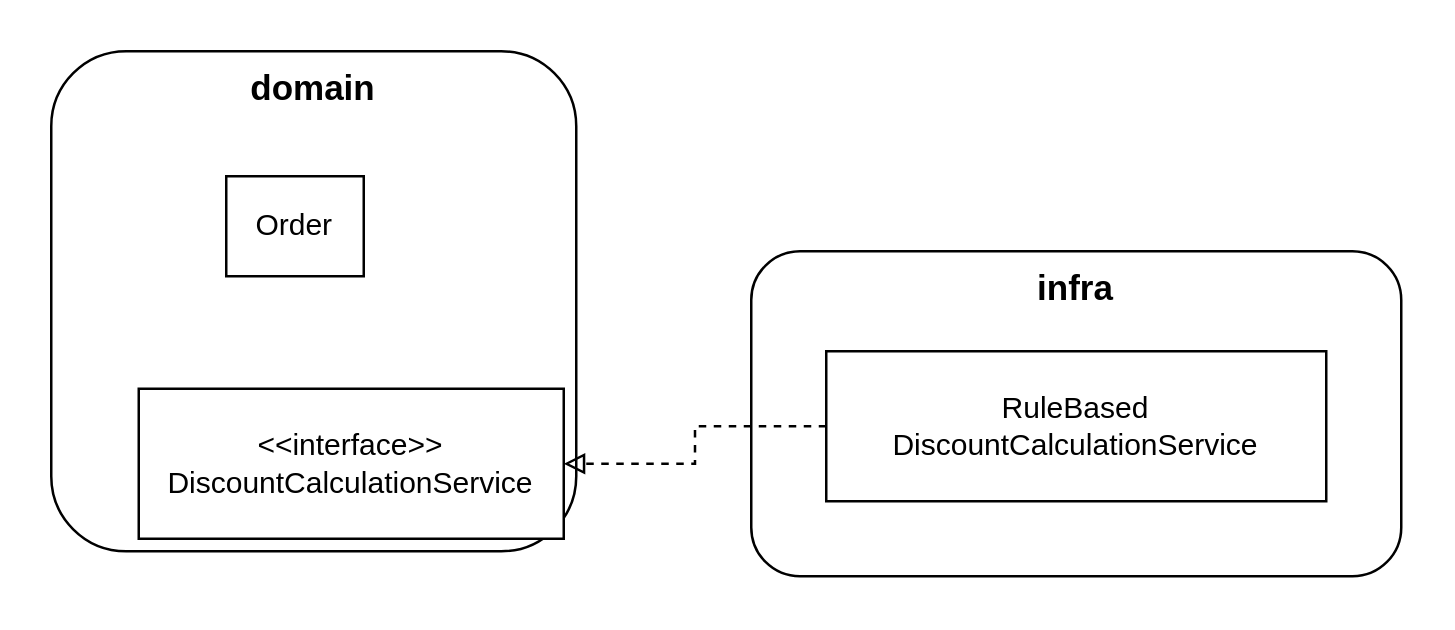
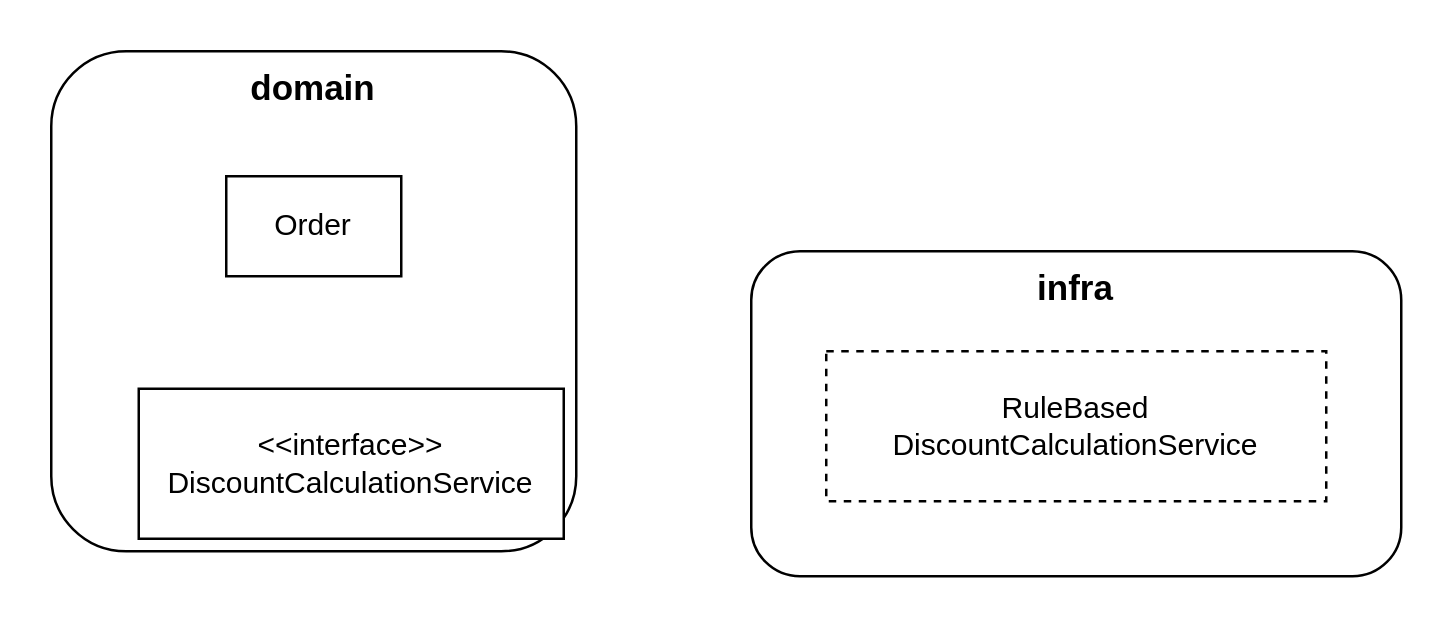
(295, 226) -> (314, 226)
(1076, 426) -> (1076, 426)
(695, 434) -> none
